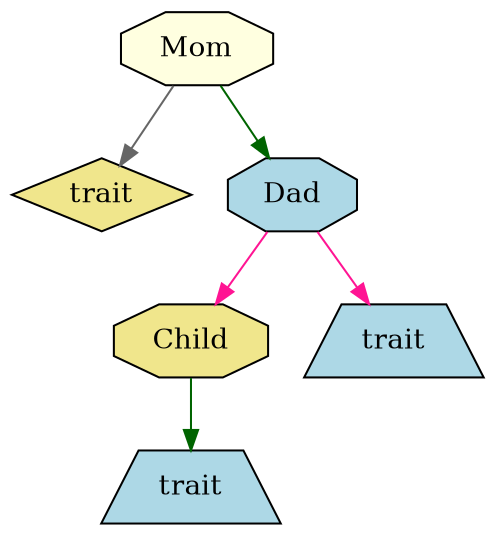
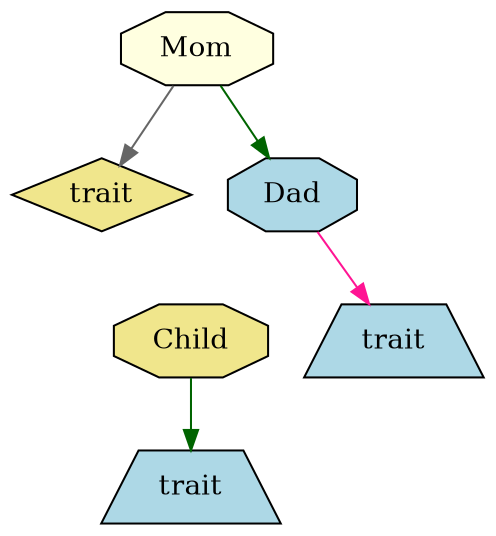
(248, 260) -> none
